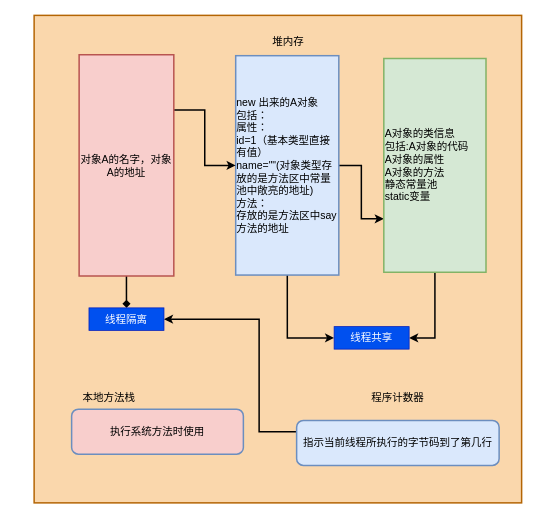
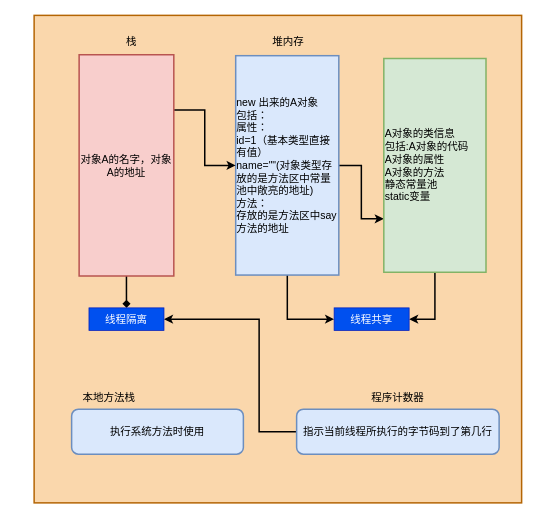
none -> (132, 42)
(372, 338) -> (372, 319)
(158, 432) -> (158, 432)
(398, 443) -> (398, 432)
